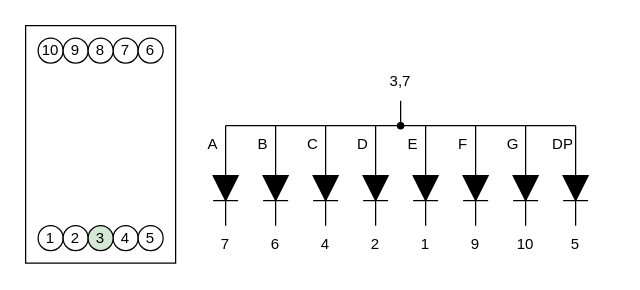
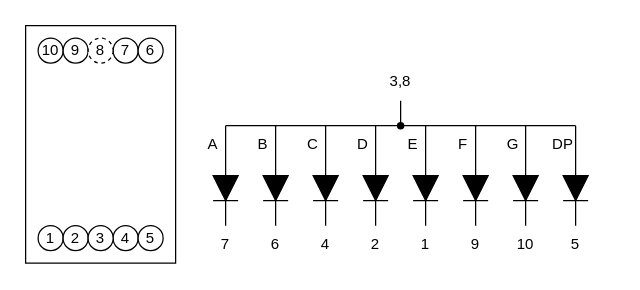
(101, 51) -> (101, 51)
(401, 82) -> (401, 82)
(101, 238) -> (101, 238)
